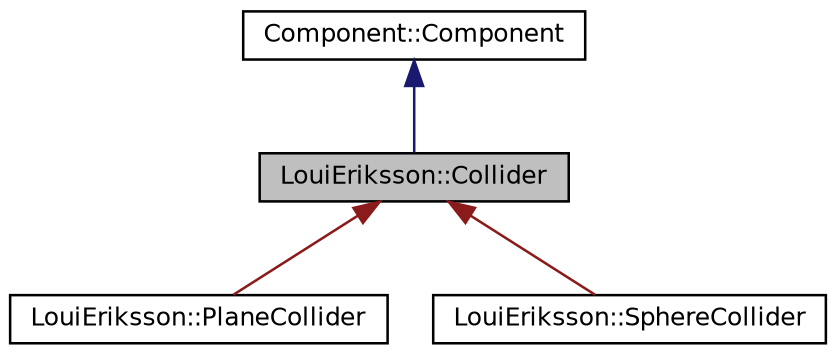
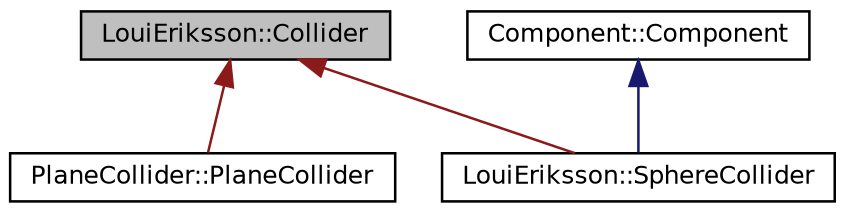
(414, 120) -> (638, 120)
(199, 319) -> (203, 177)
